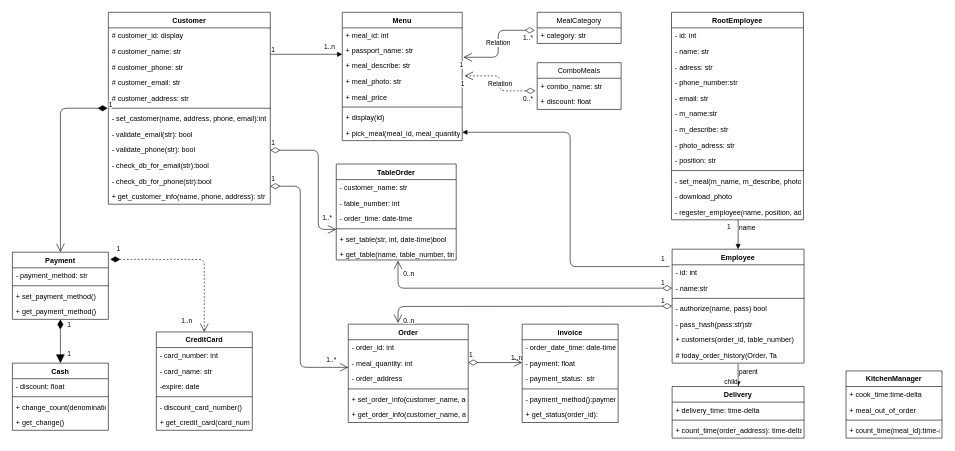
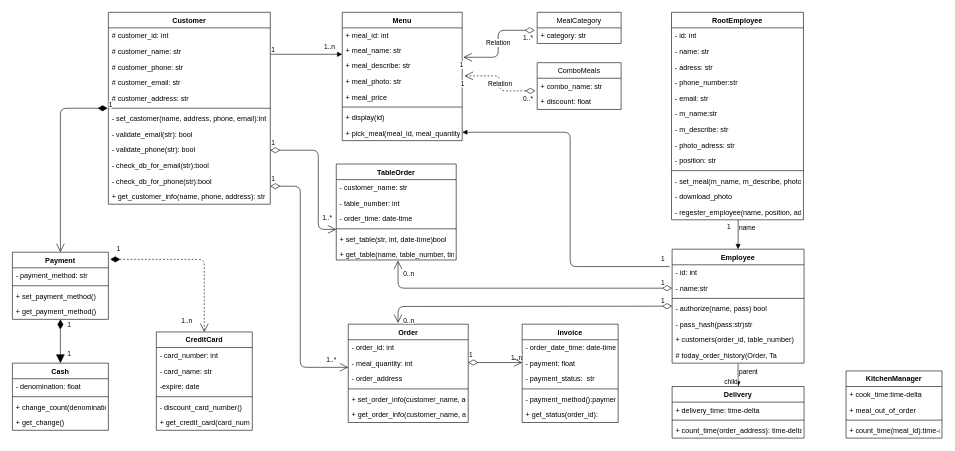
(150, 36) -> (143, 36)
(383, 50) -> (374, 50)
(45, 387) -> (52, 387)
